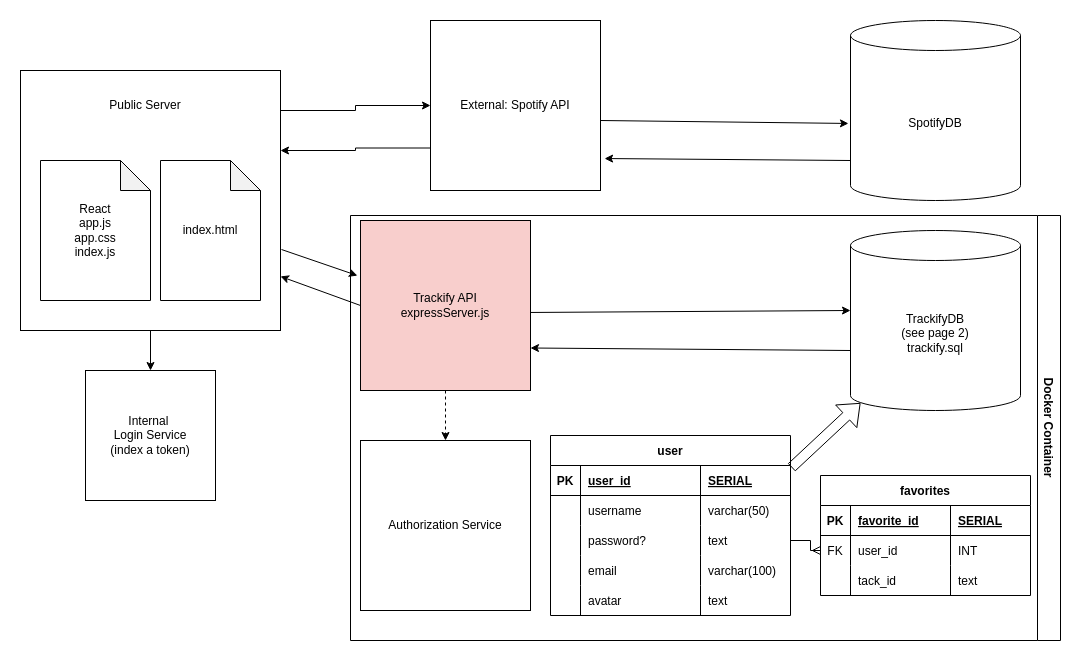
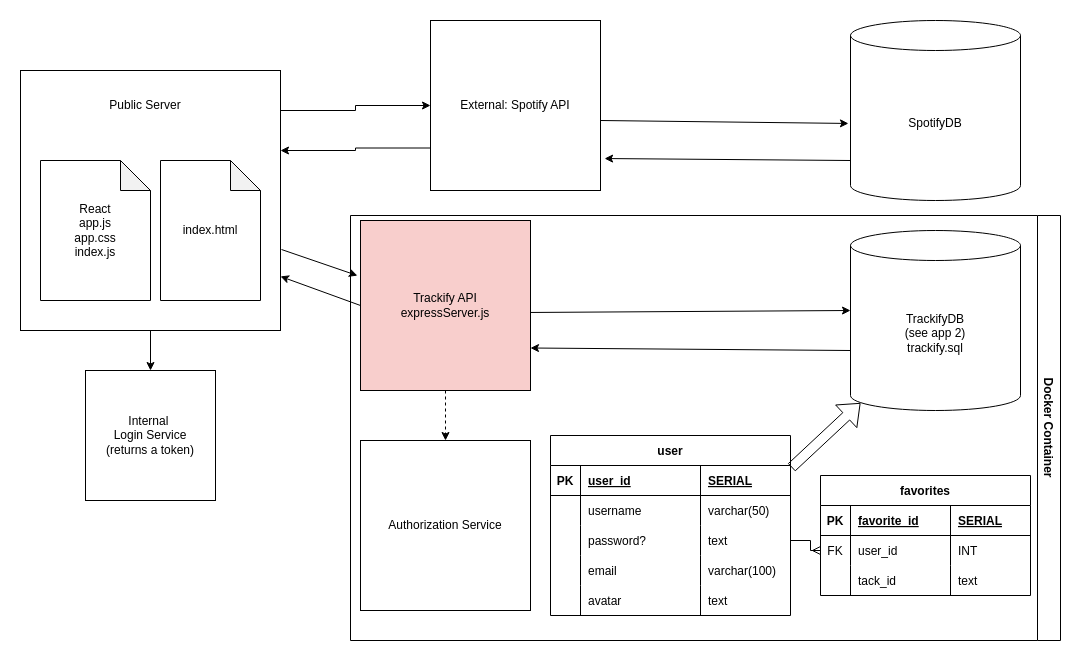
(936, 334) -> (936, 334)
(151, 436) -> (151, 436)
